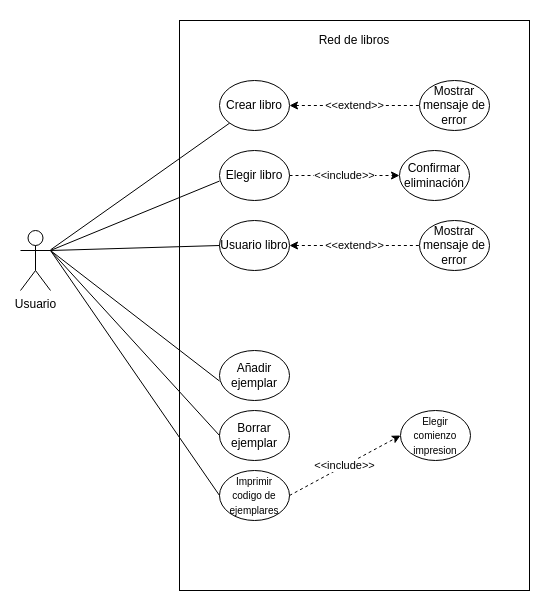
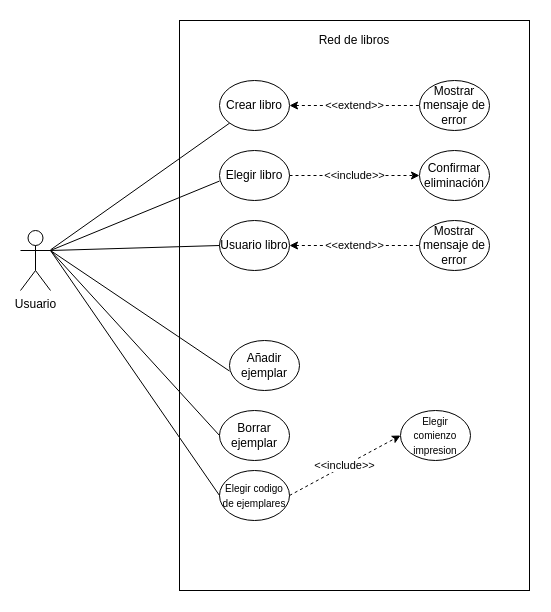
(435, 176) -> (455, 176)
(255, 376) -> (265, 366)
(255, 496) -> (255, 496)
